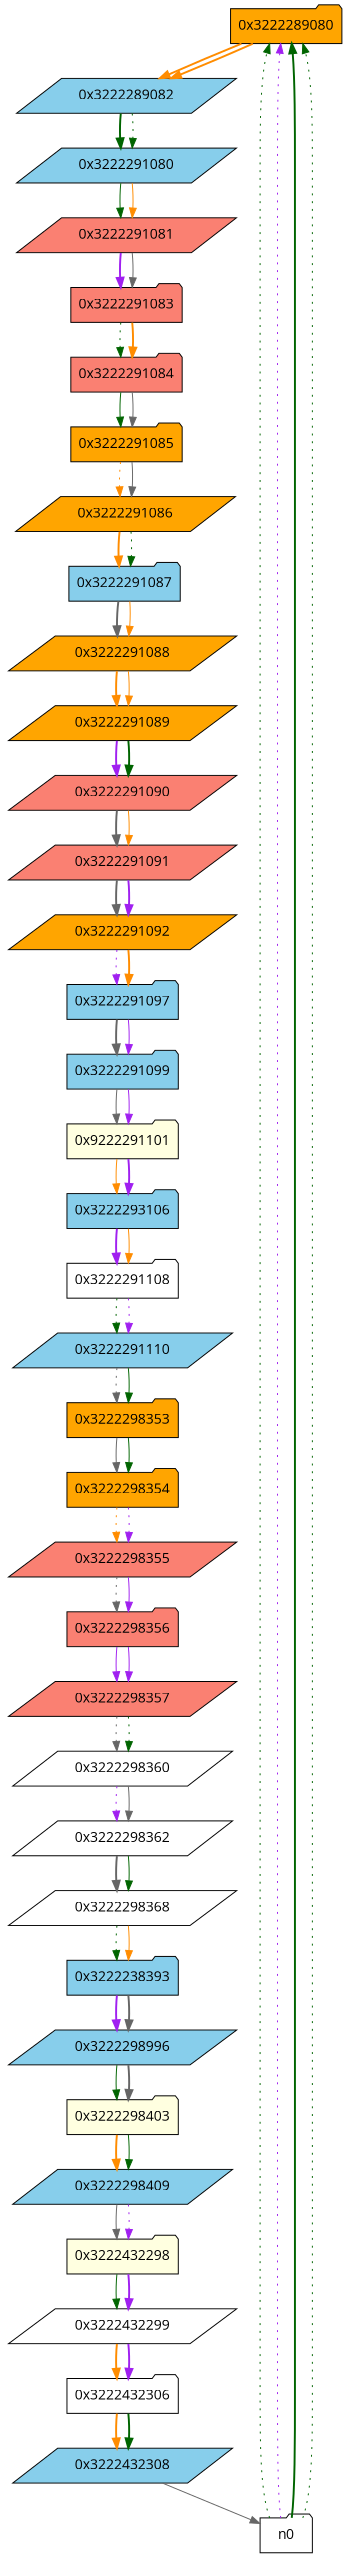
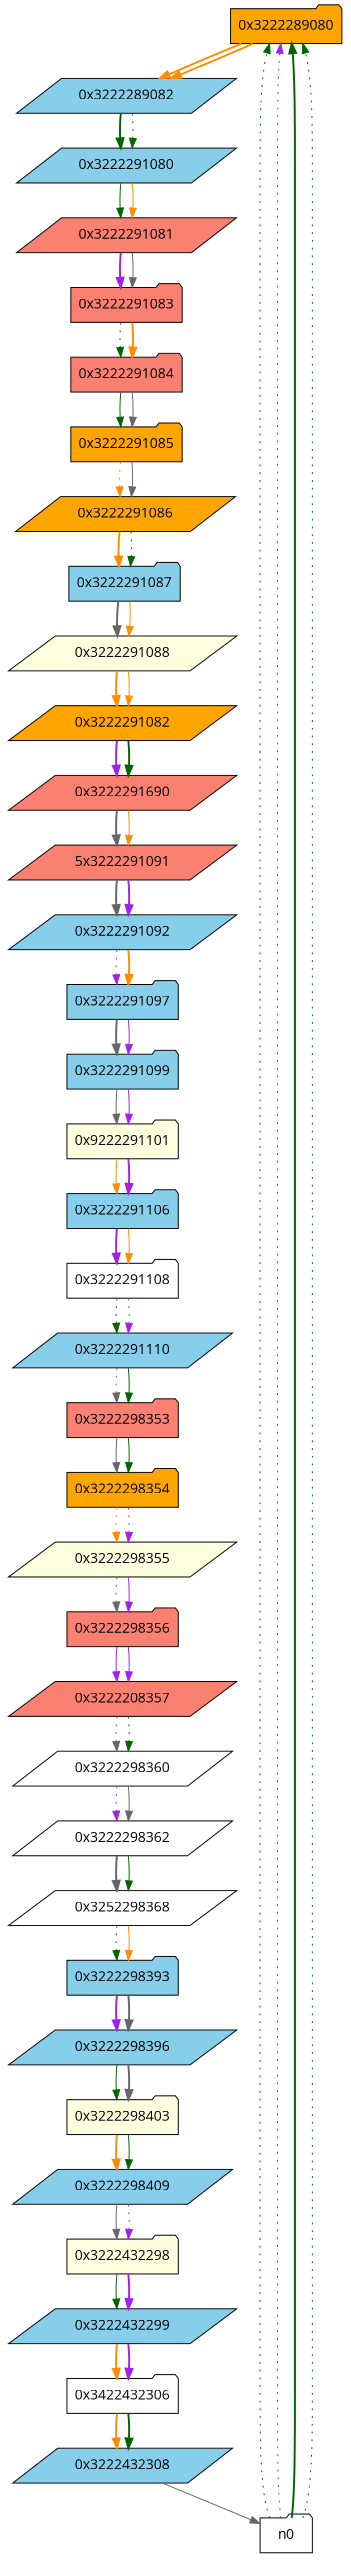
(123, 653) -> (123, 653)
(123, 723) -> (123, 723)
(123, 793) -> (123, 793)
(123, 863) -> (123, 863)
(123, 932) -> (123, 932)
(123, 1211) -> (123, 1211)
(123, 1420) -> (123, 1420)
(123, 1560) -> (123, 1560)
(123, 1699) -> (123, 1699)
(123, 1908) -> (123, 1908)
(123, 1978) -> (123, 1978)
(123, 2047) -> (123, 2047)
(123, 2326) -> (123, 2326)
(123, 2396) -> (123, 2396)
